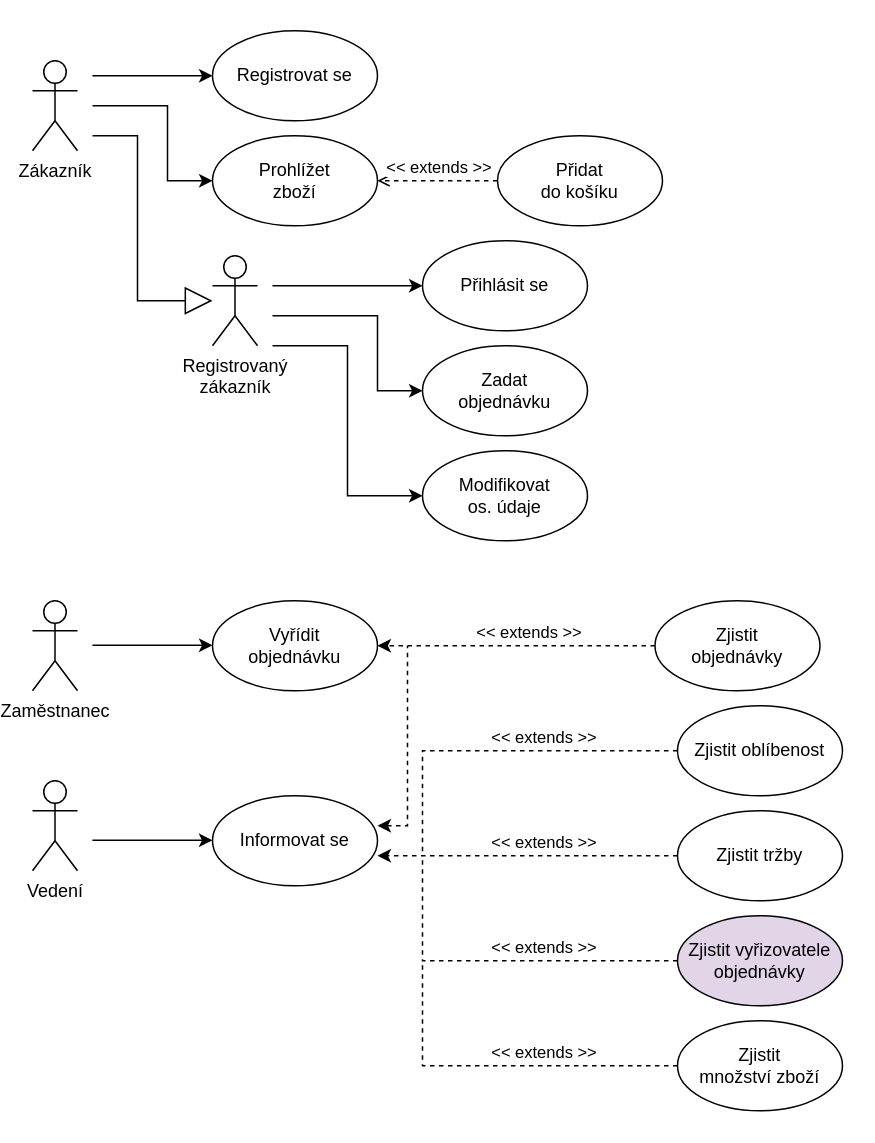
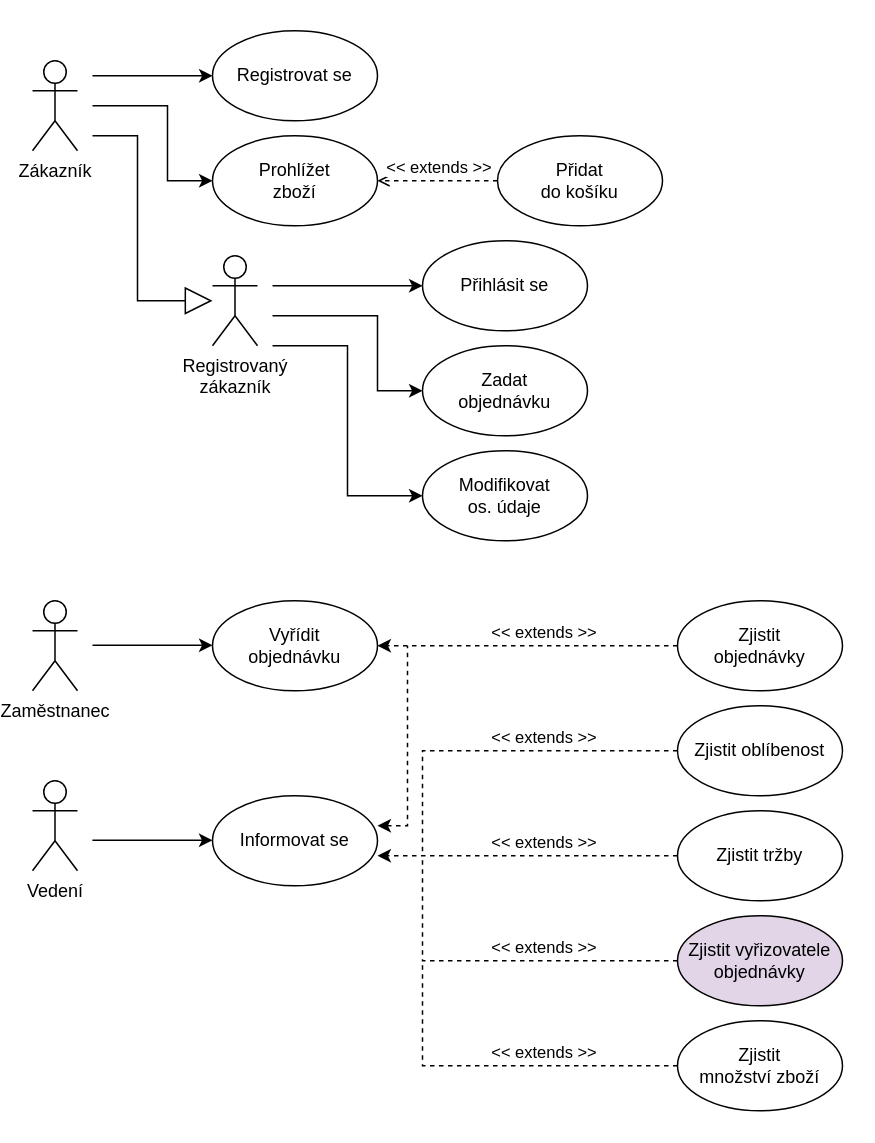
(737, 646) -> (760, 646)
